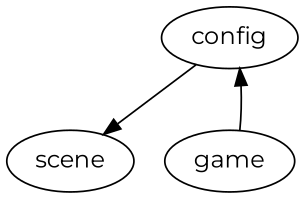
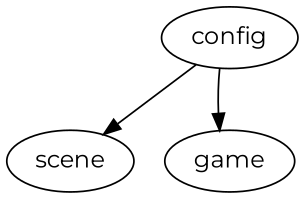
(241, 108) -> (218, 91)
